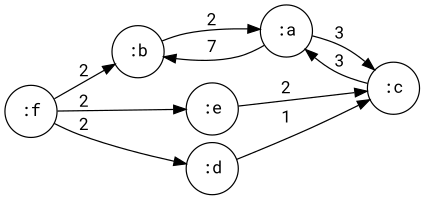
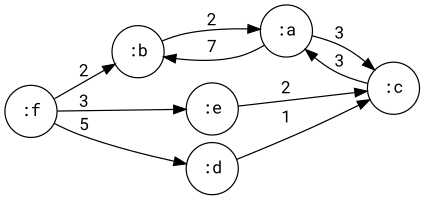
(85, 102) -> (85, 102)
(85, 125) -> (85, 125)
